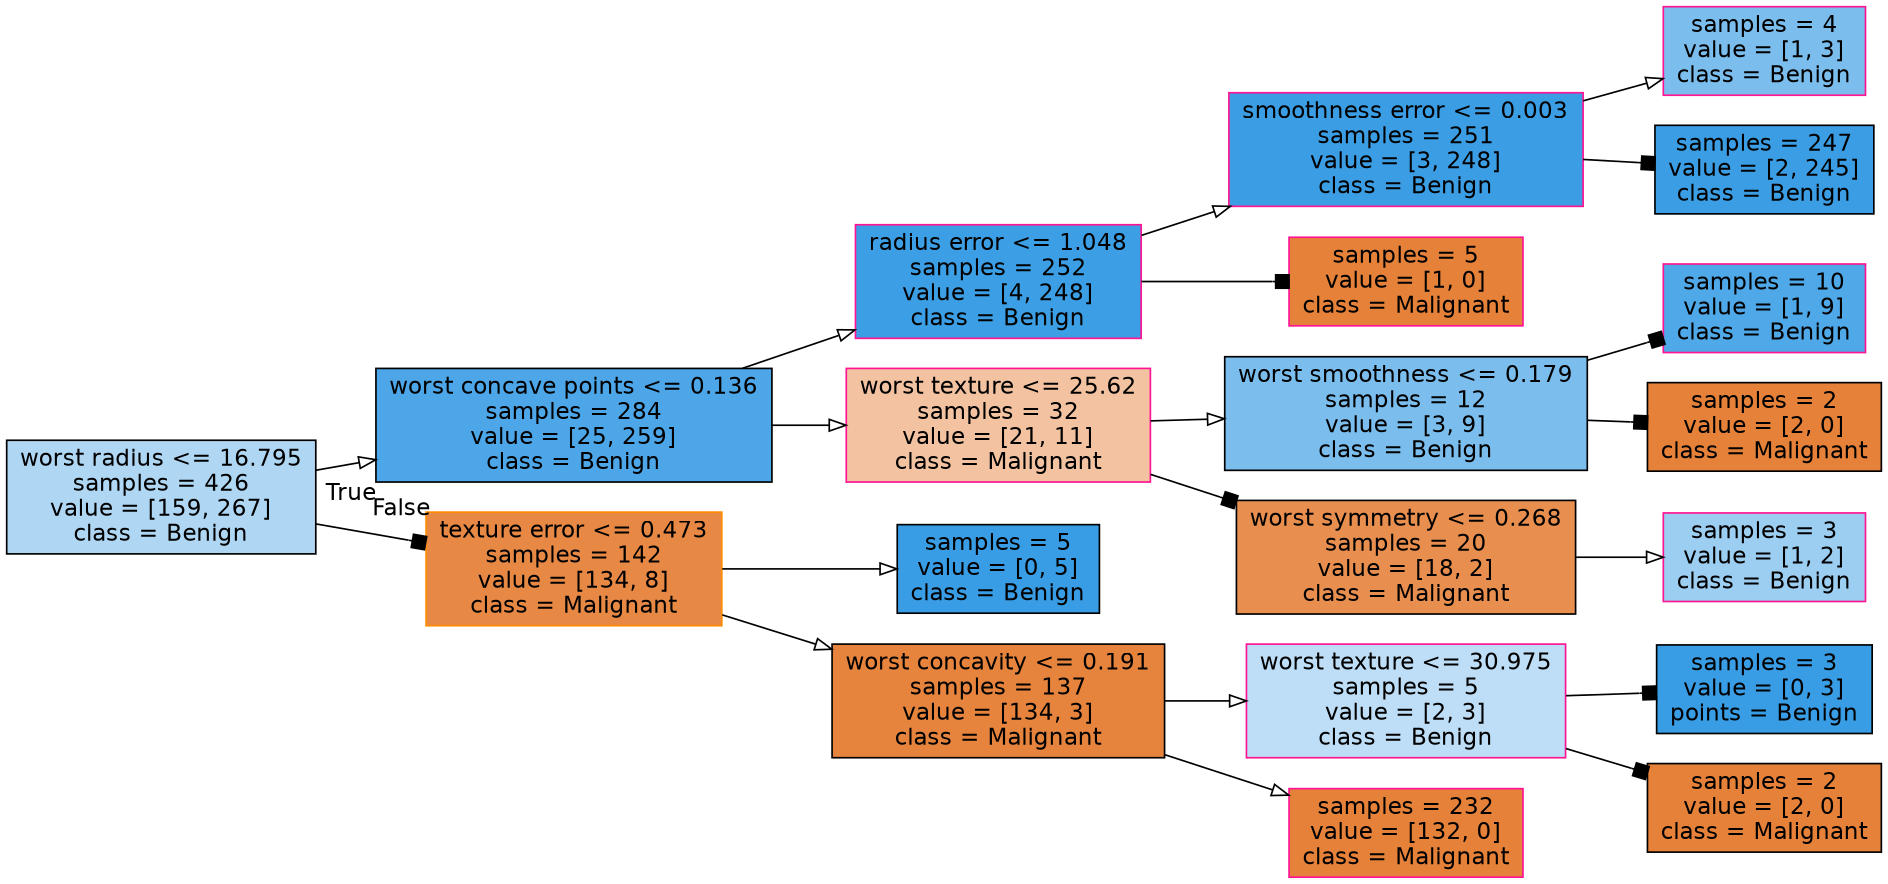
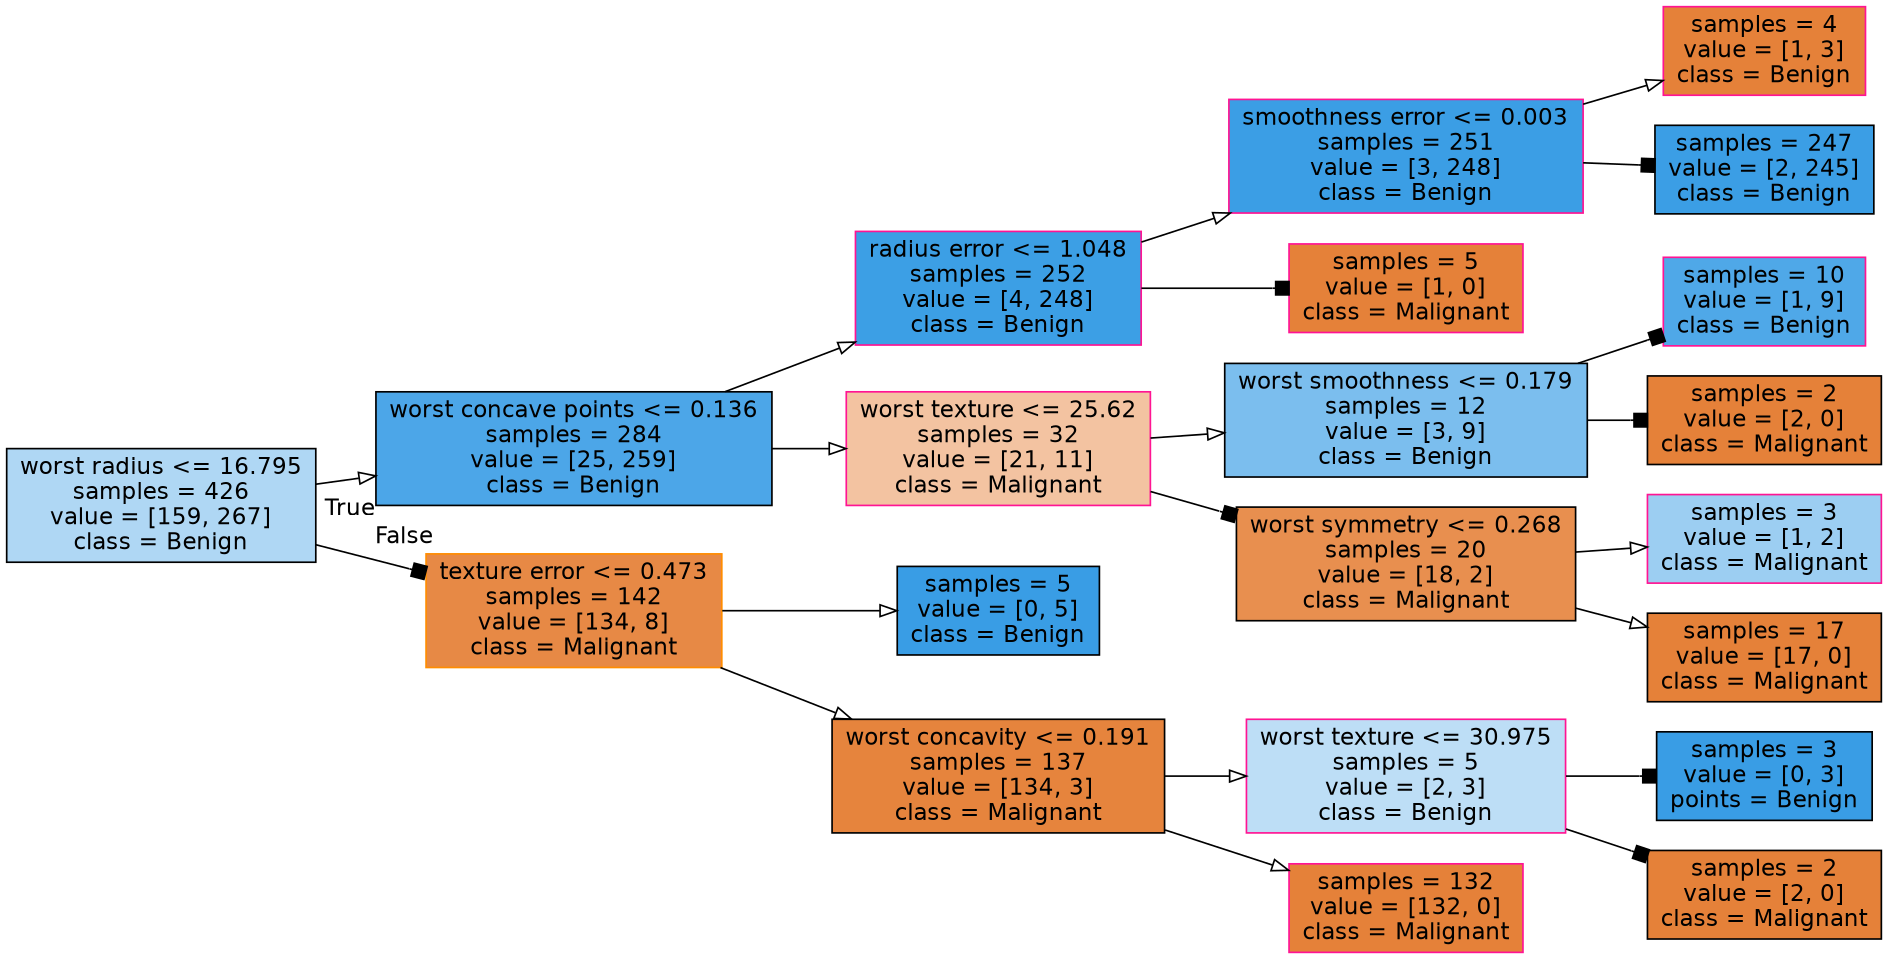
(1764, 51) -> (1764, 51)
(1764, 557) -> (1764, 539)
none -> (1764, 657)
(1406, 833) -> (1406, 908)
